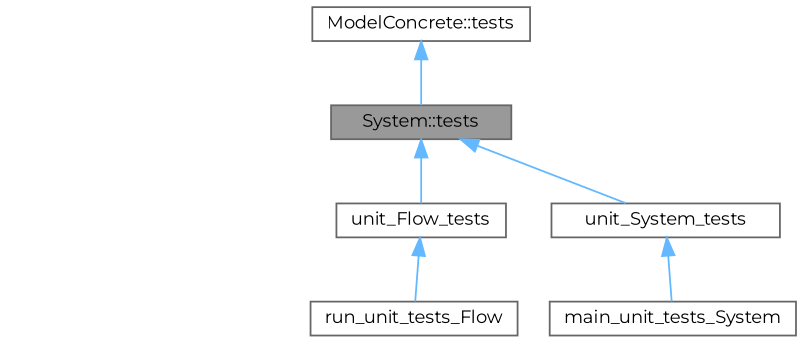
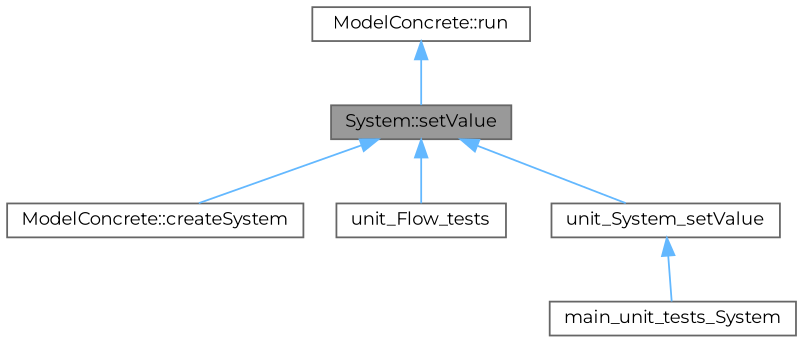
(421, 24) -> (421, 24)
(421, 122) -> (421, 122)
none -> (155, 220)
(666, 220) -> (666, 220)
(414, 319) -> none
